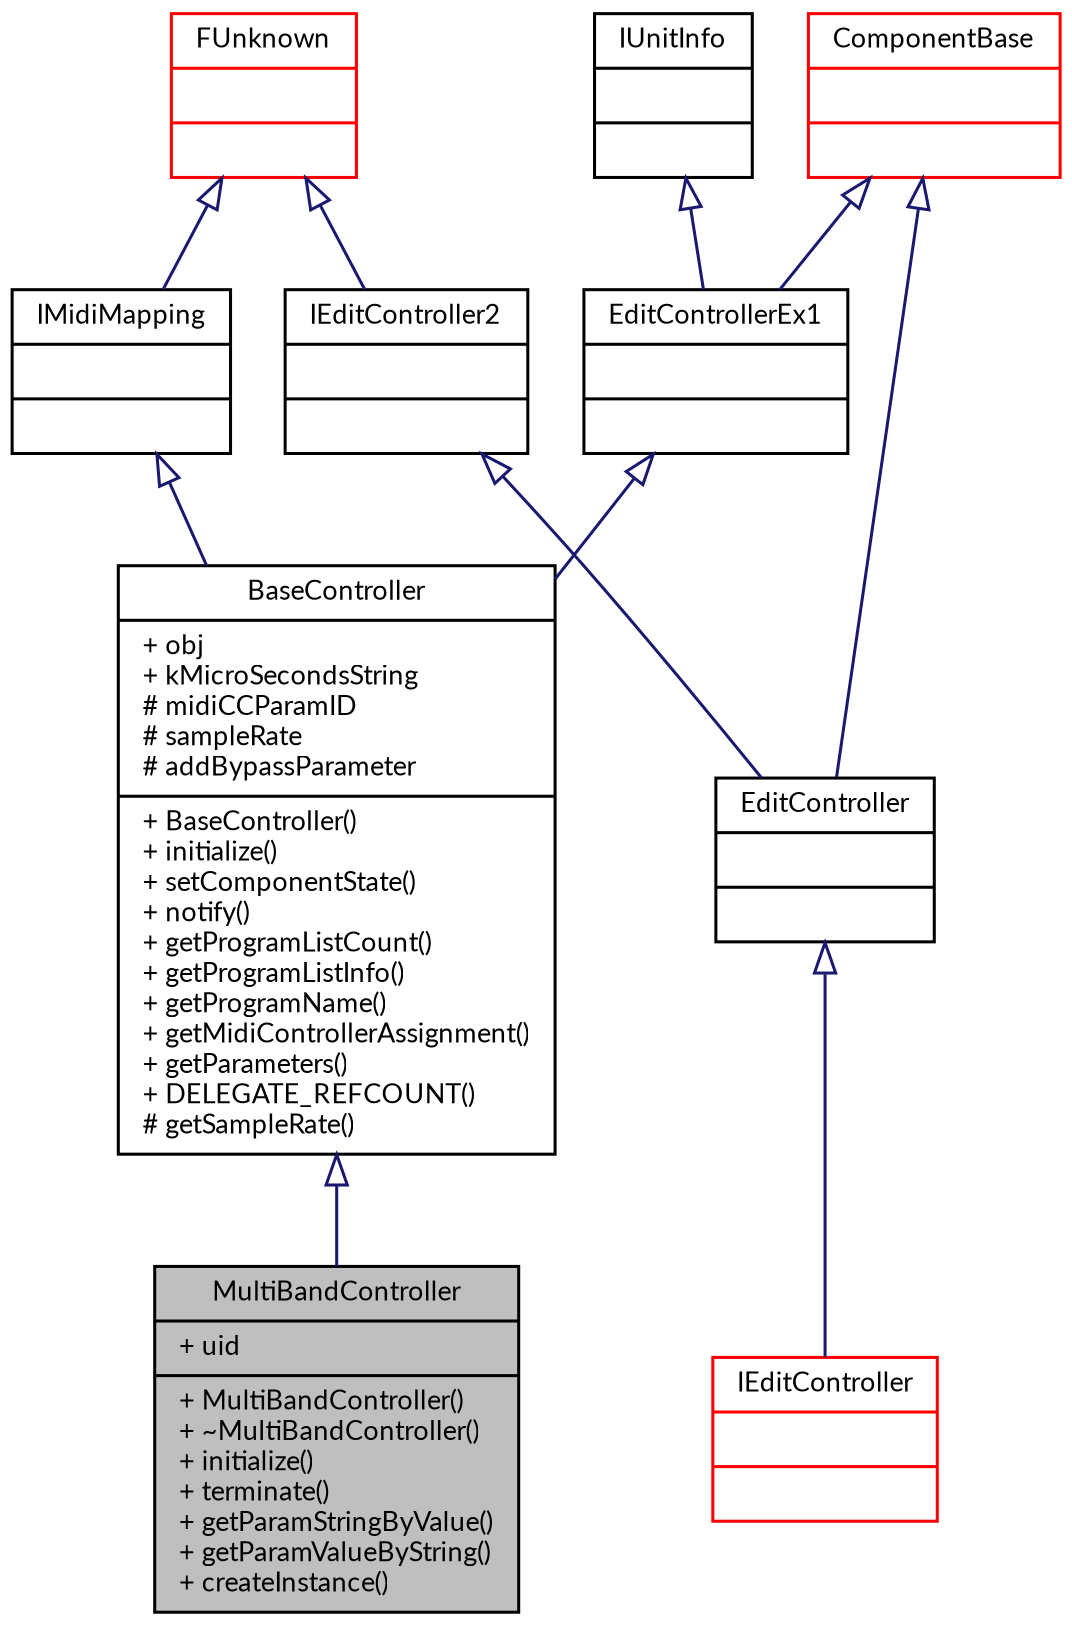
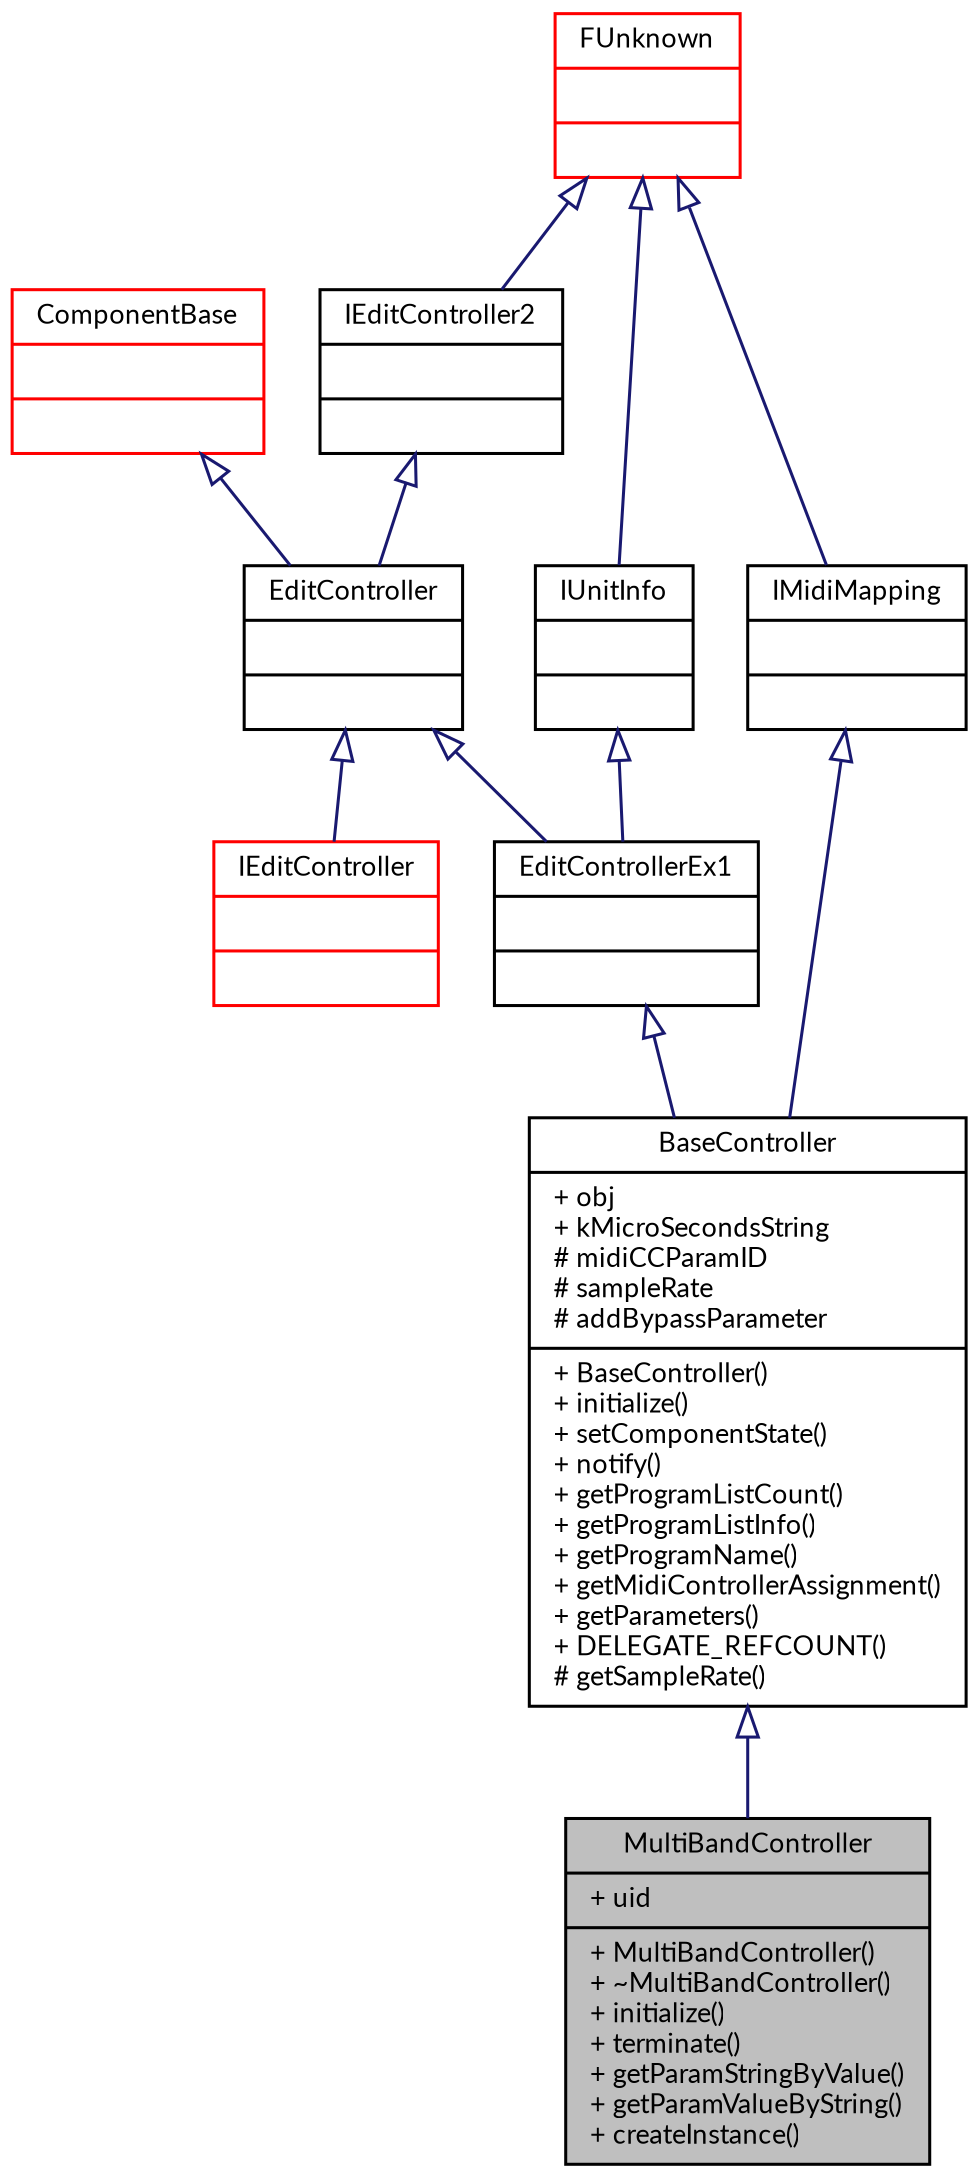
(815, 246) -> (501, 797)
none -> (630, 387)
